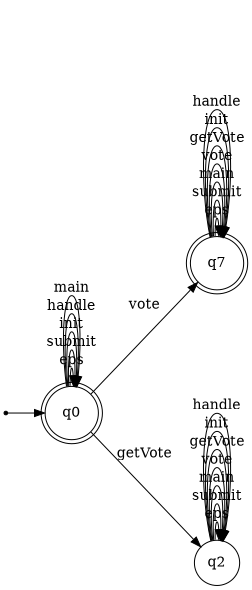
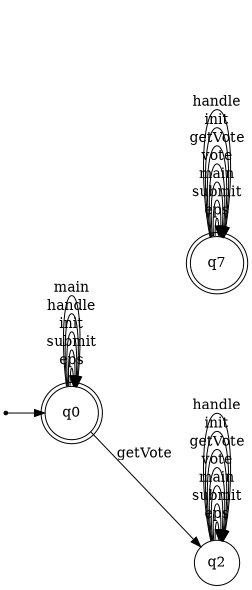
(141, 342) -> none
